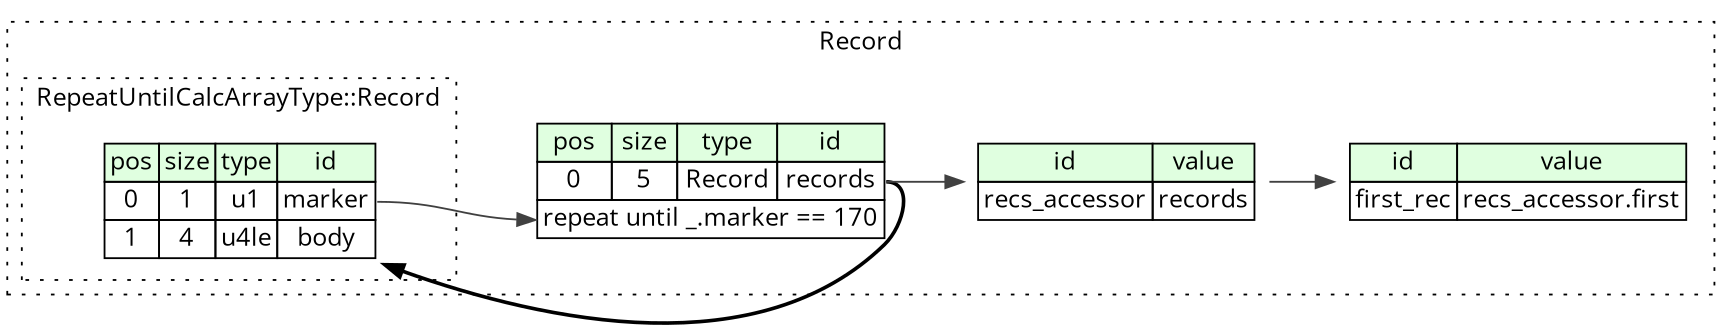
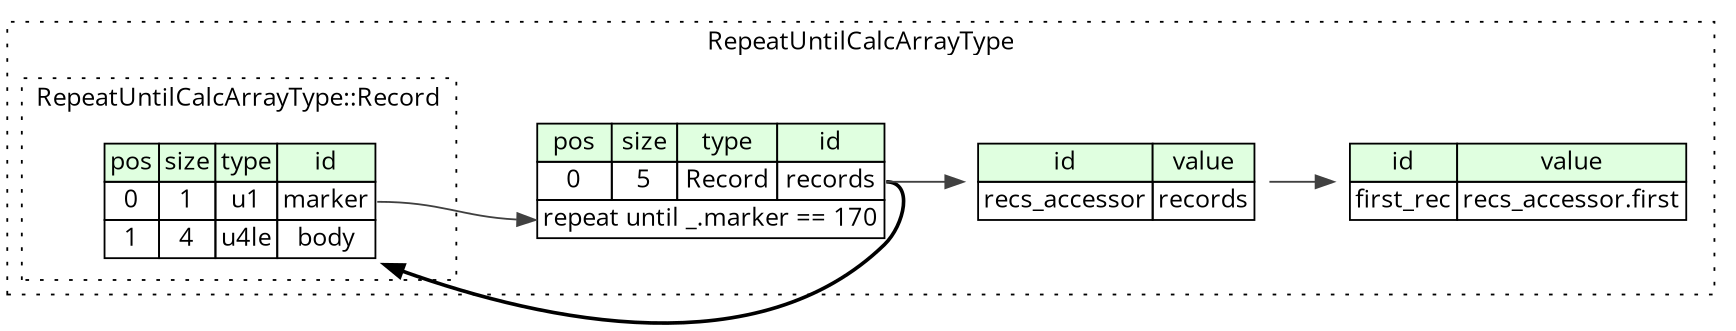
(861, 43) -> (861, 43)
